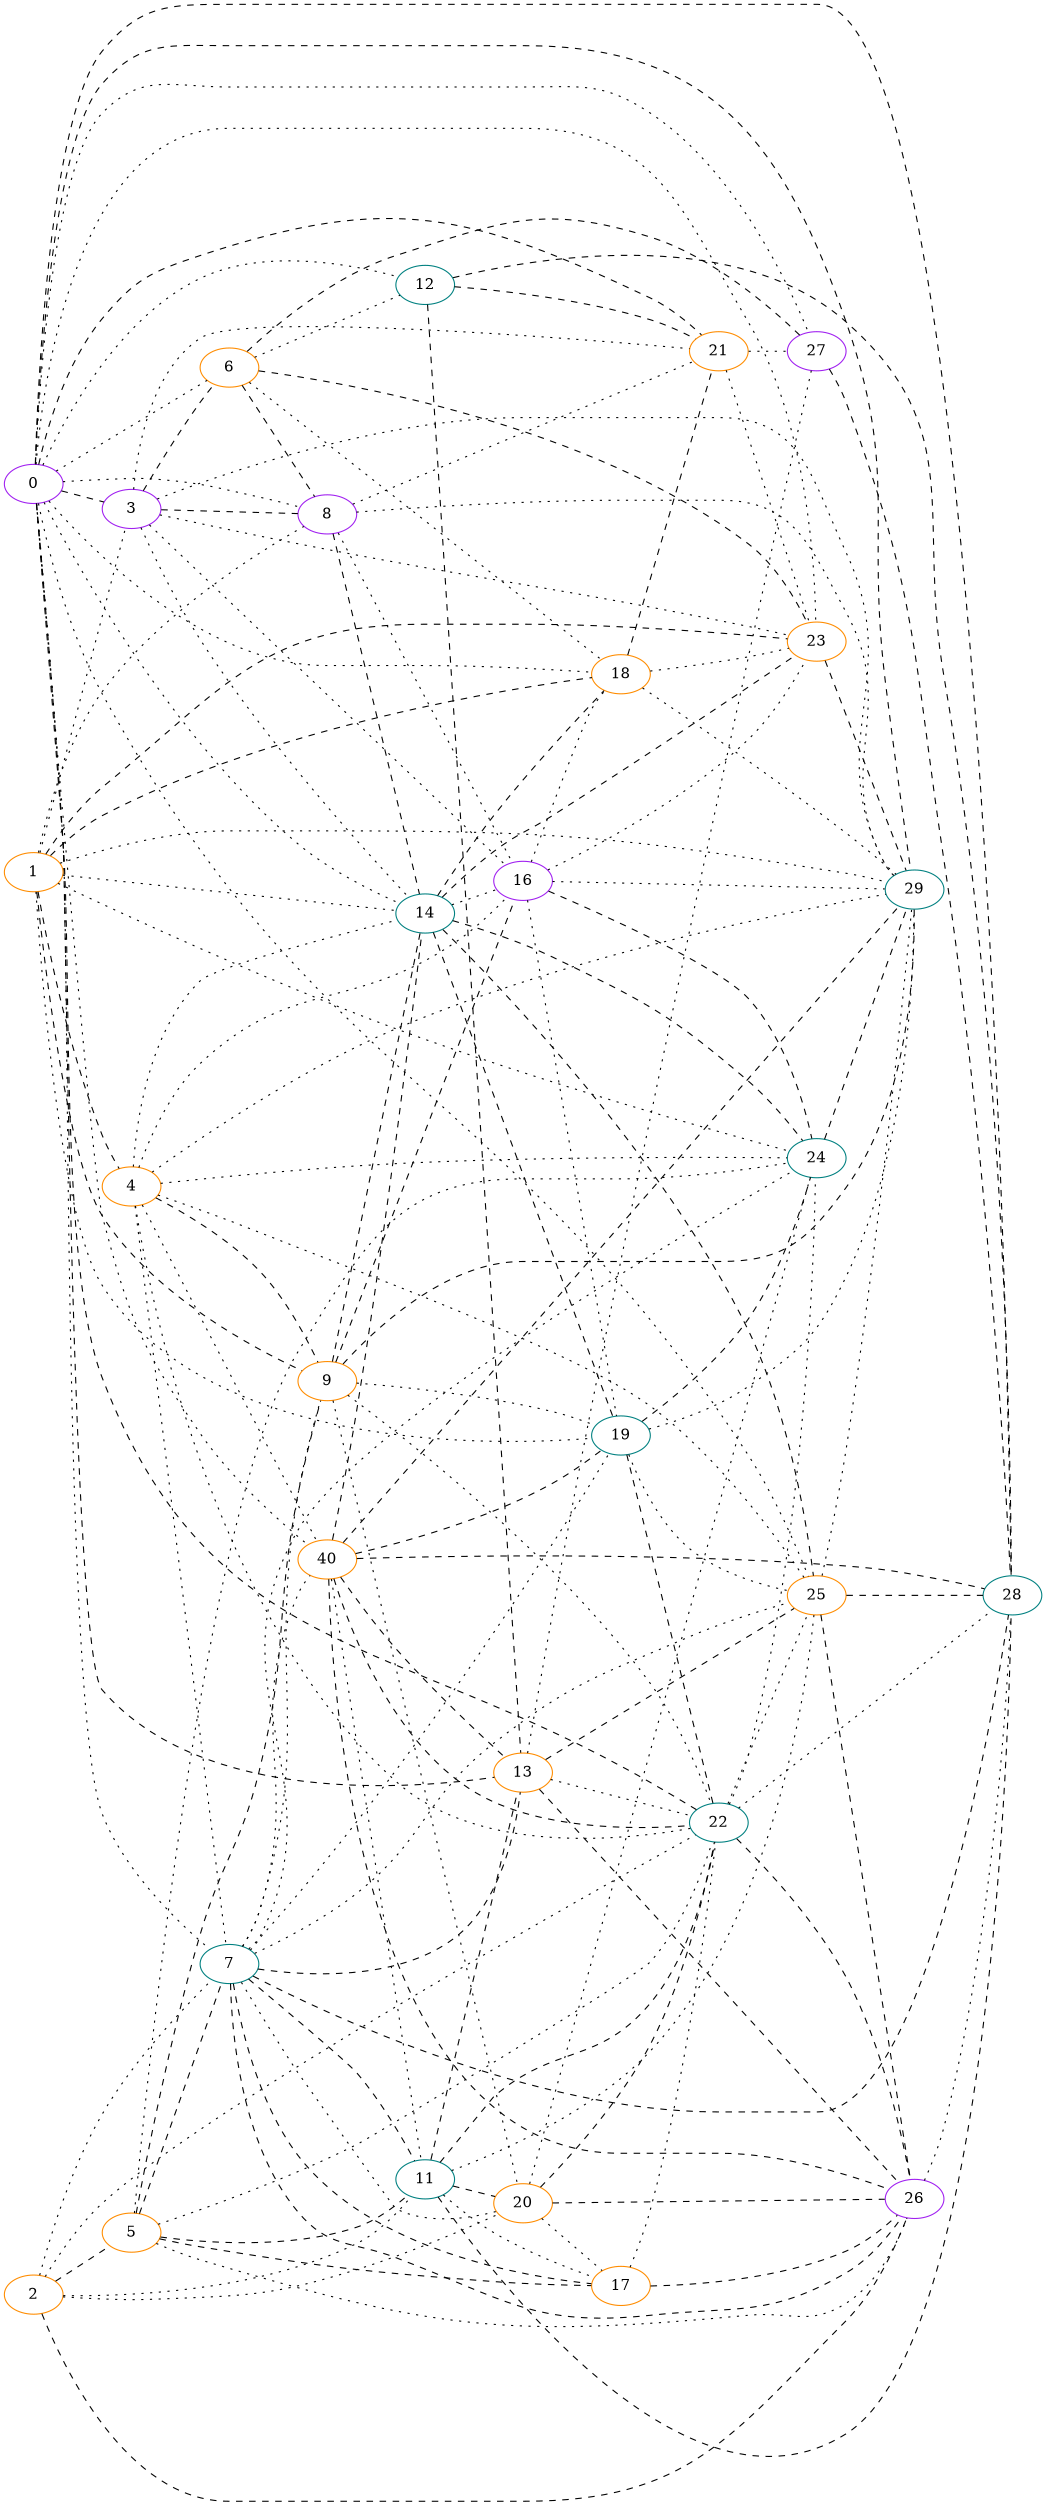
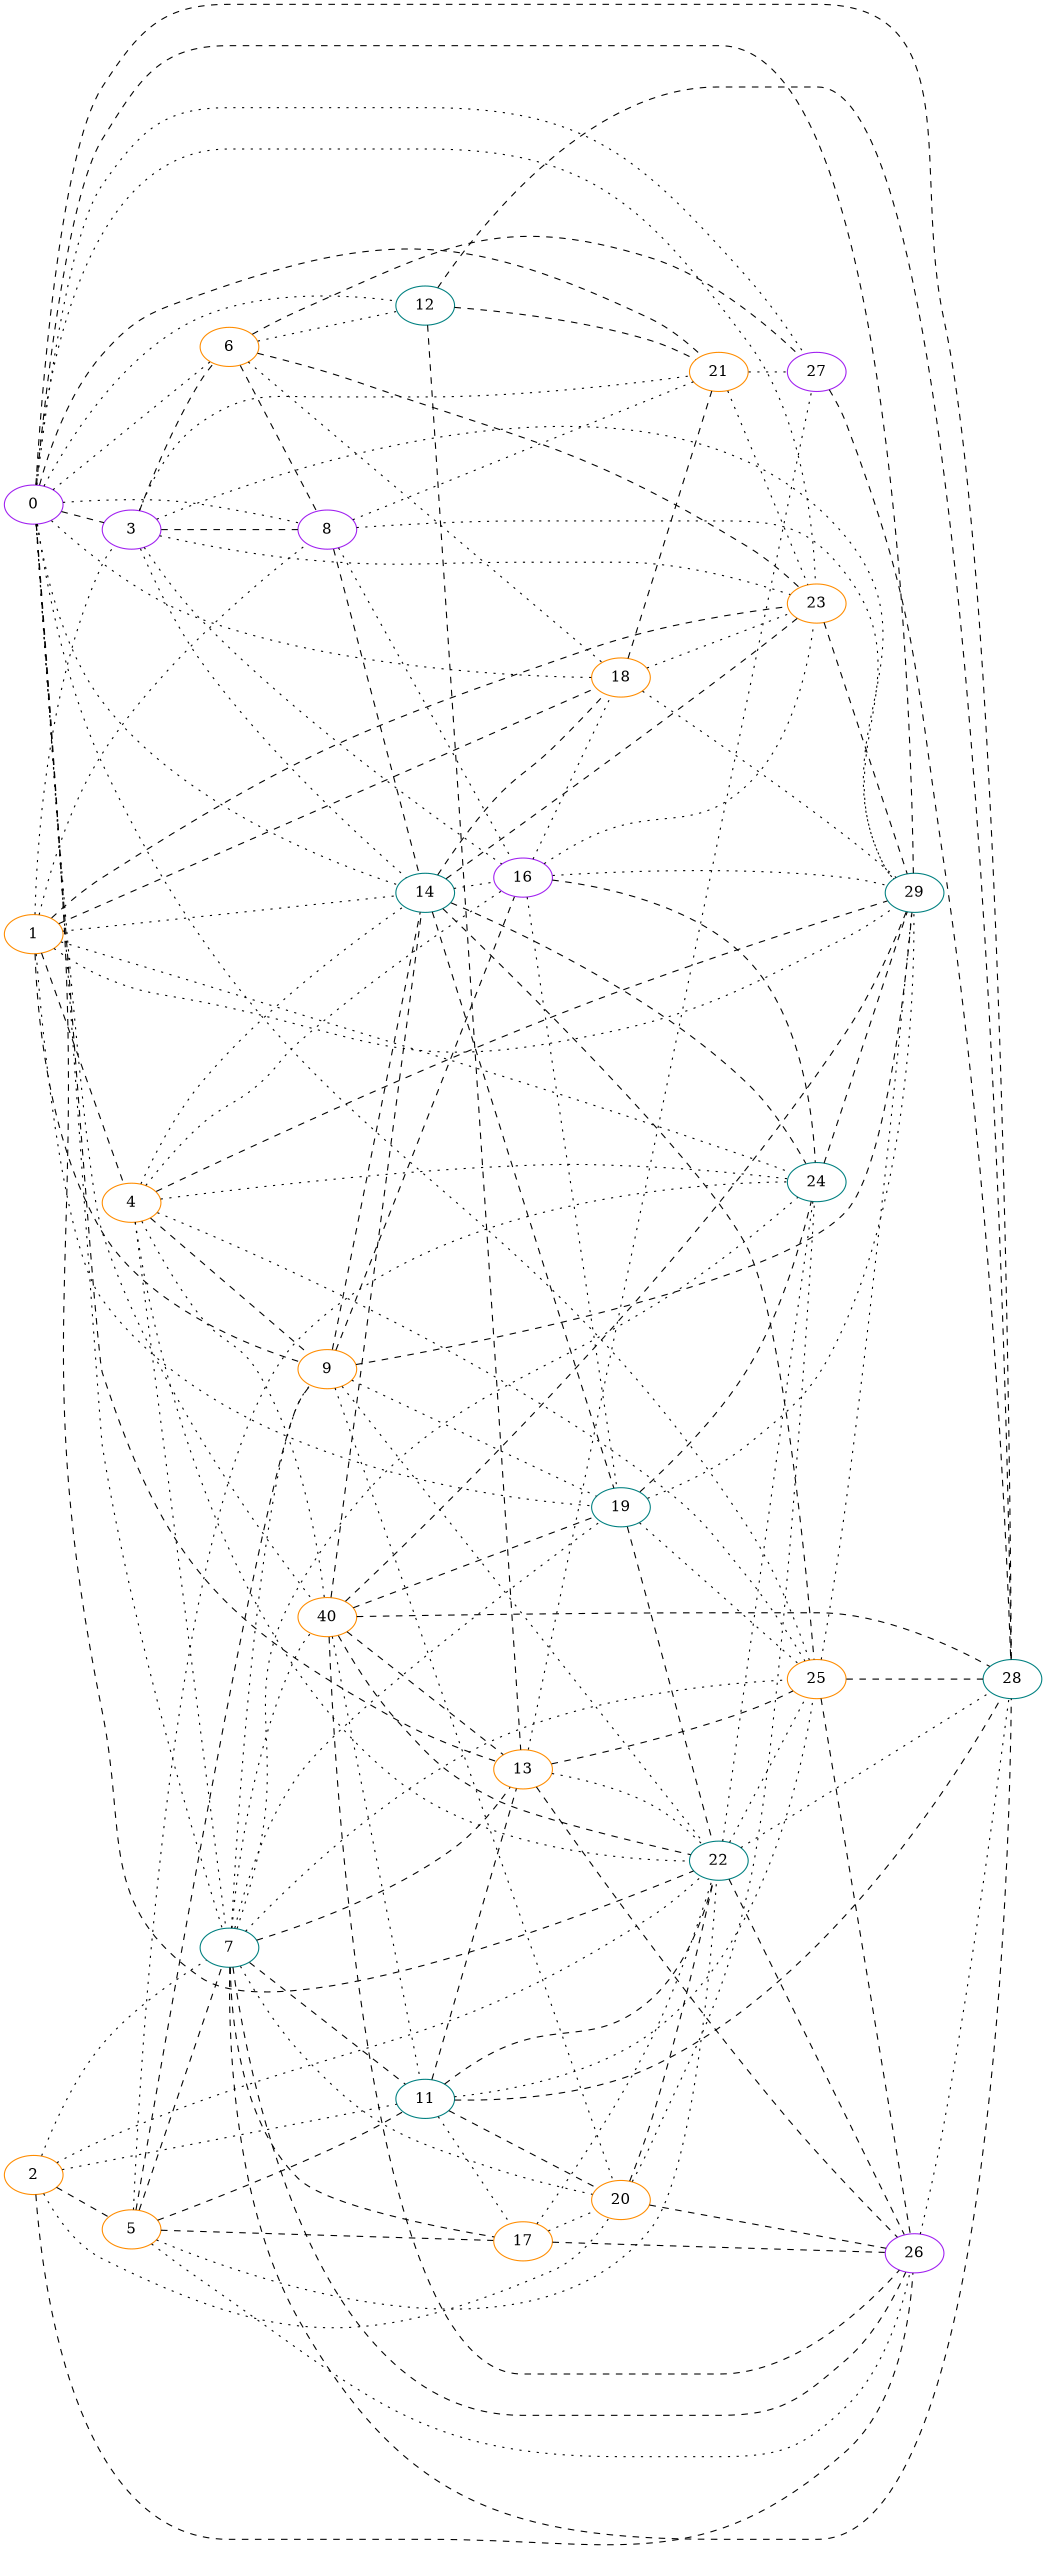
(520, 983) -> (516, 1031)
(572, 2245) -> (572, 2221)
